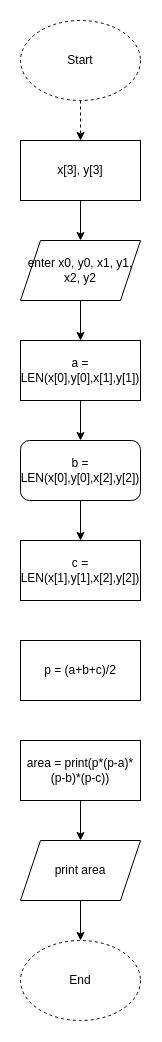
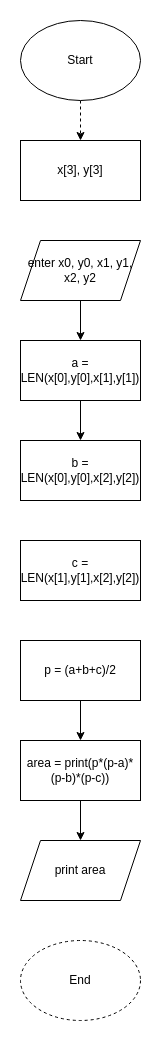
(81, 61) -> (81, 61)
(81, 217) -> none
(81, 471) -> (81, 471)
(81, 517) -> none
none -> (81, 717)
(81, 917) -> none
